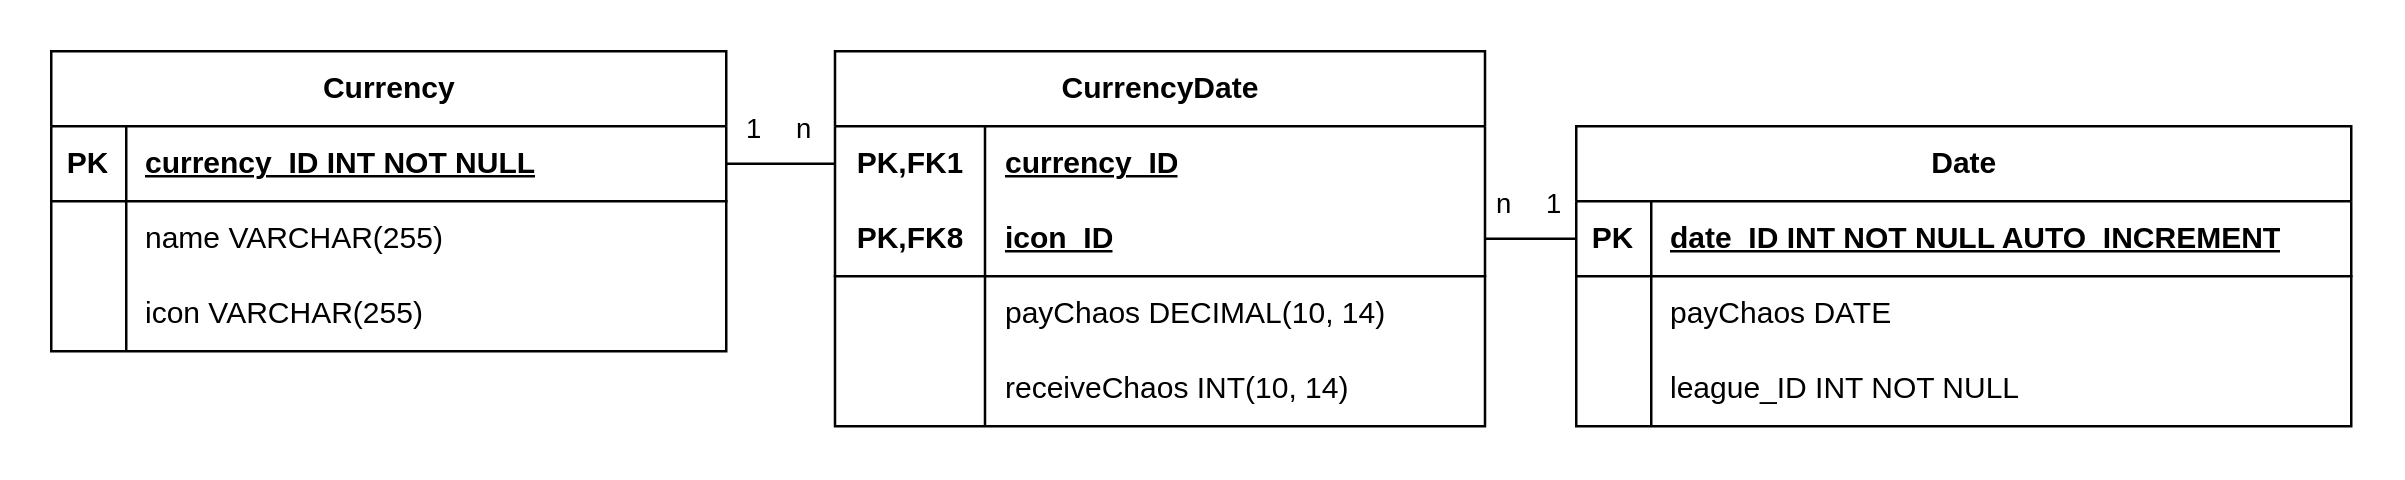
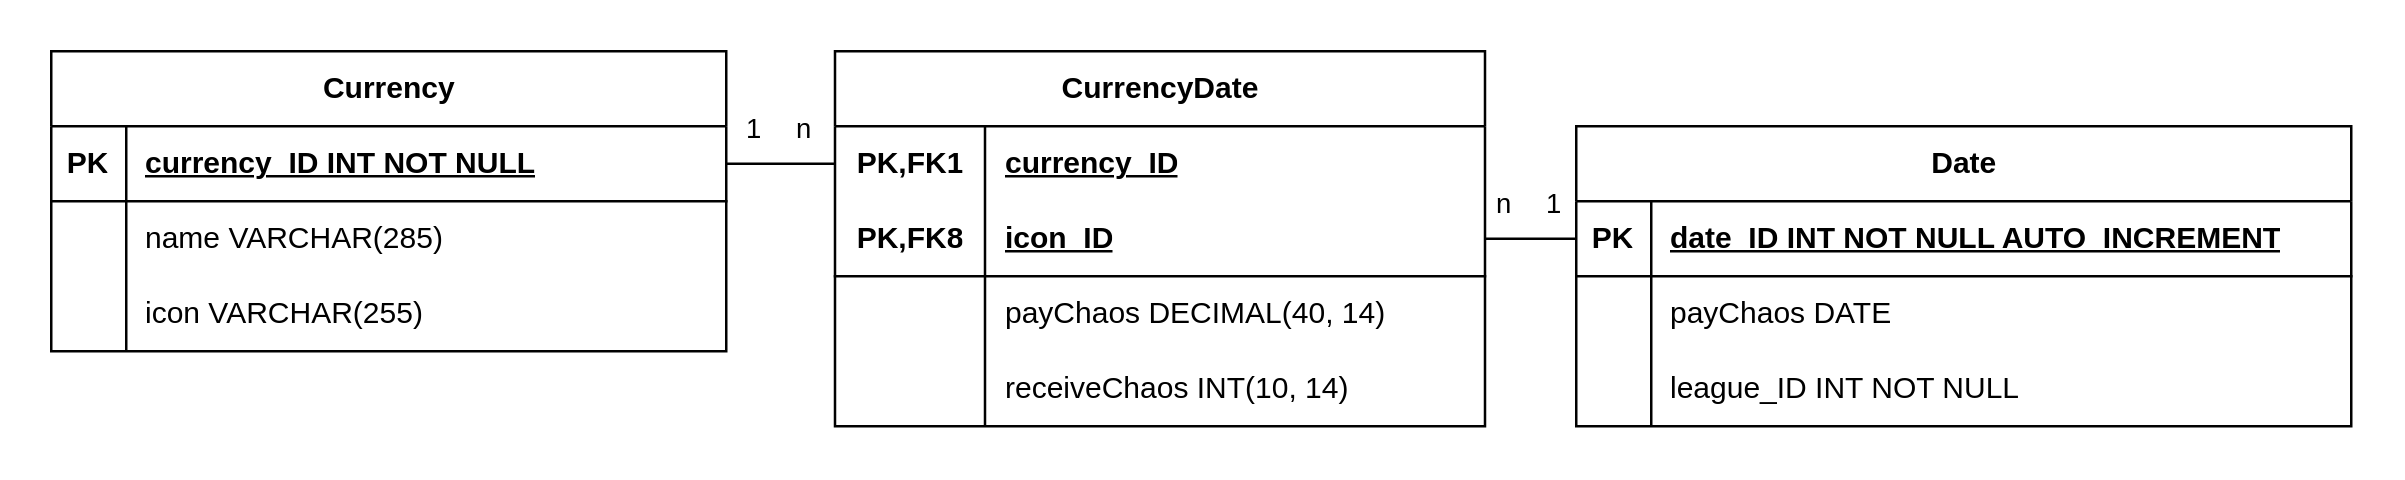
(285, 239) -> (285, 239)
(1196, 314) -> (1196, 314)
